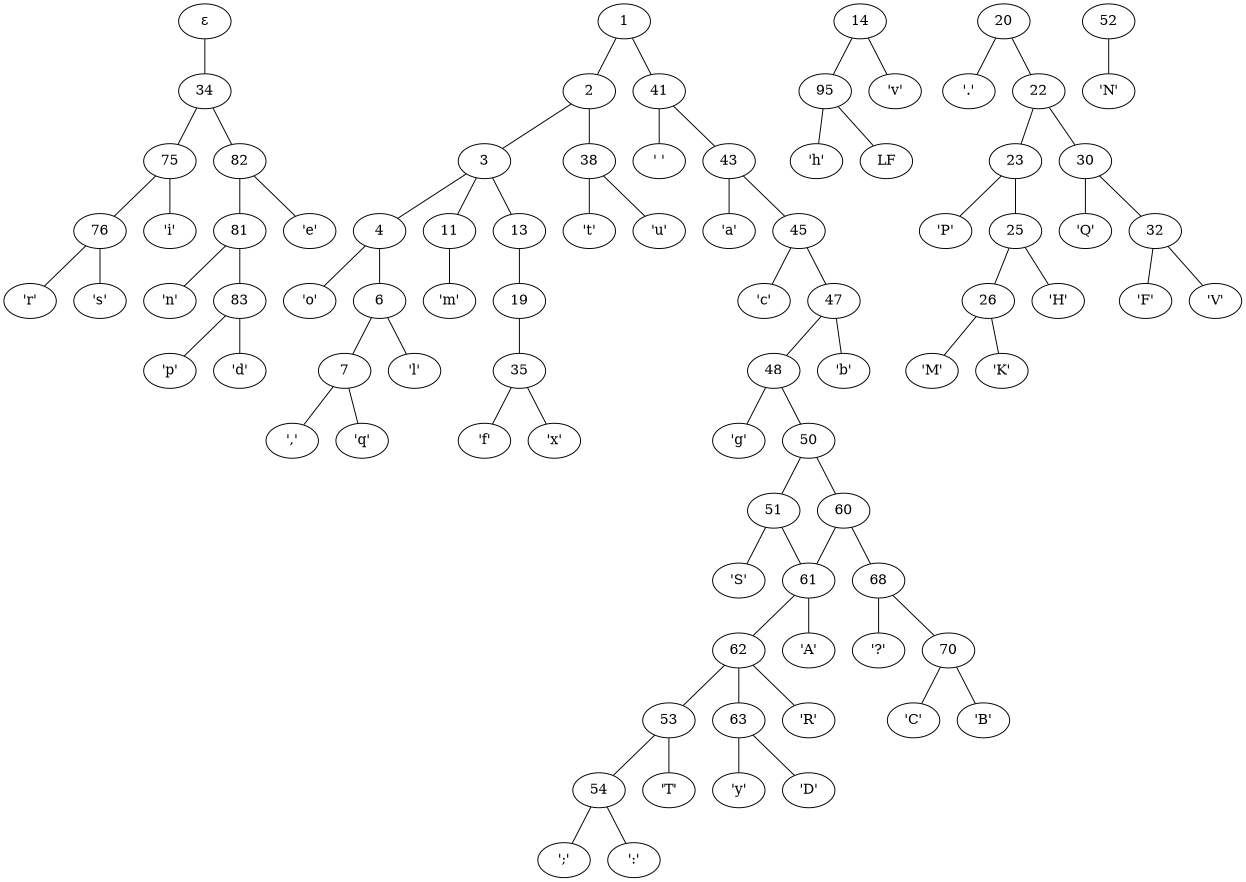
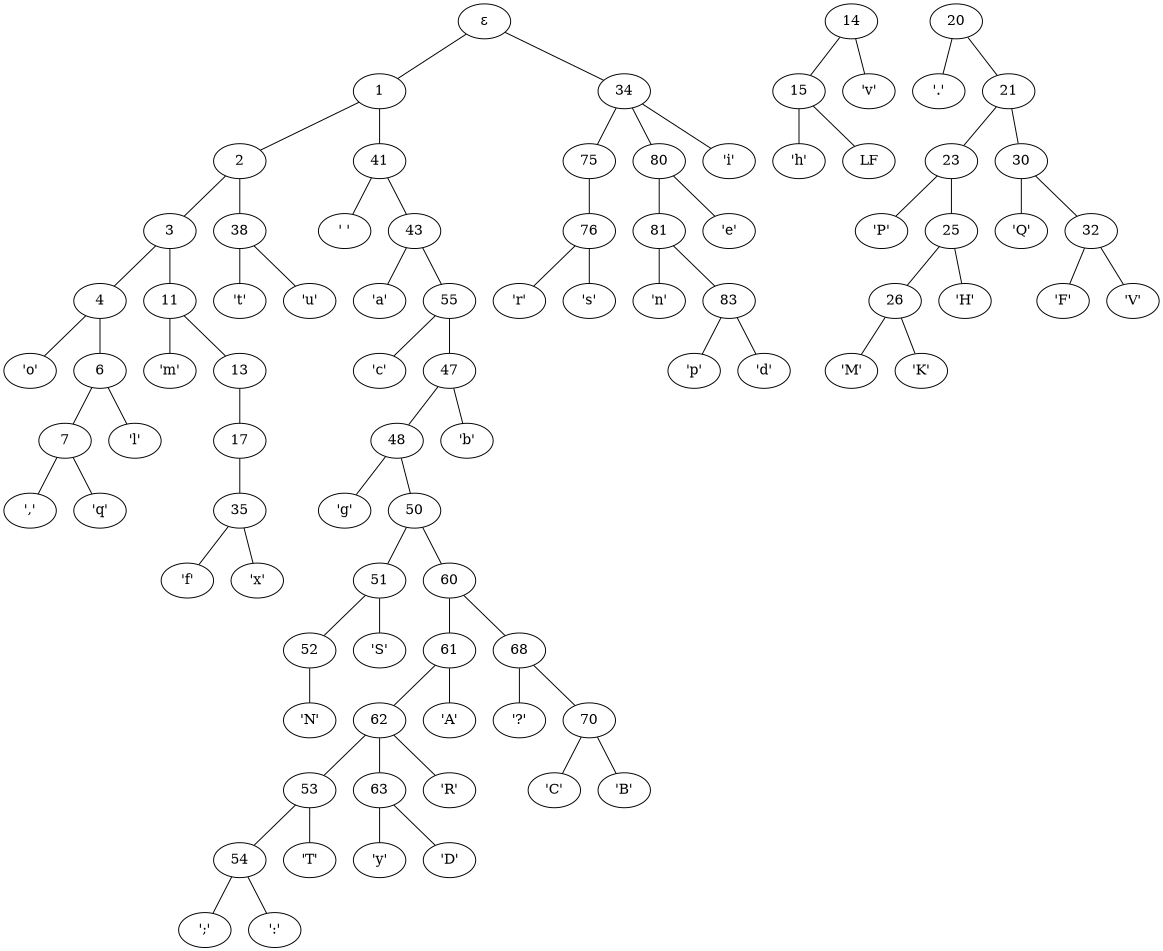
none -> (432, 56)
(825, 91) -> (799, 91)
(1039, 91) -> (1009, 91)
(240, 161) -> (659, 161)
(170, 196) -> (677, 126)
(502, 196) -> (205, 336)
(799, 231) -> (449, 301)
(519, 301) -> (240, 441)
(791, 546) -> (345, 615)
